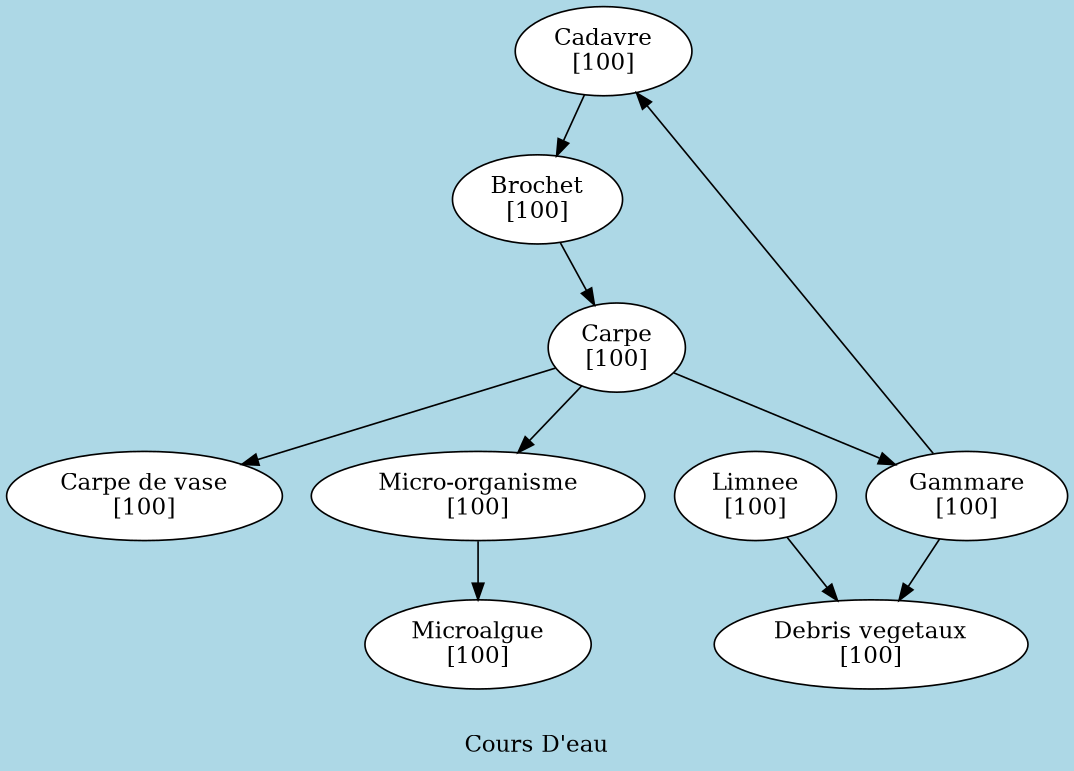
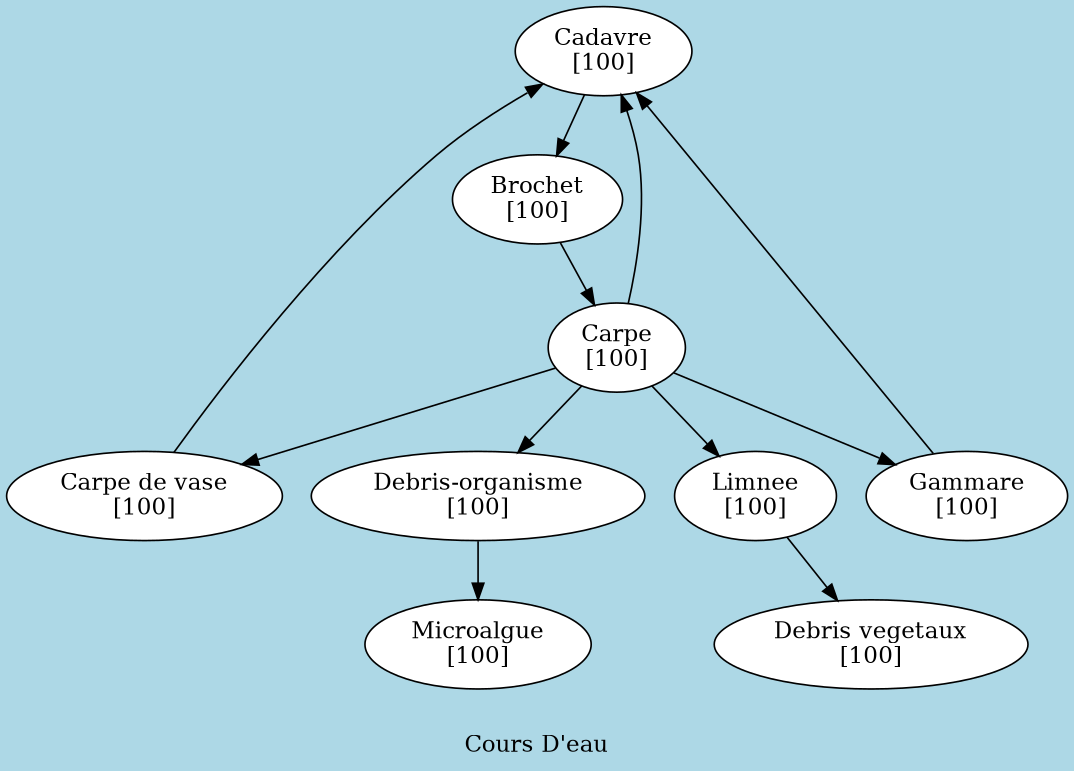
none -> (641, 207)
none -> (334, 255)
none -> (680, 415)
(478, 496) -> (478, 496)
(924, 563) -> none
